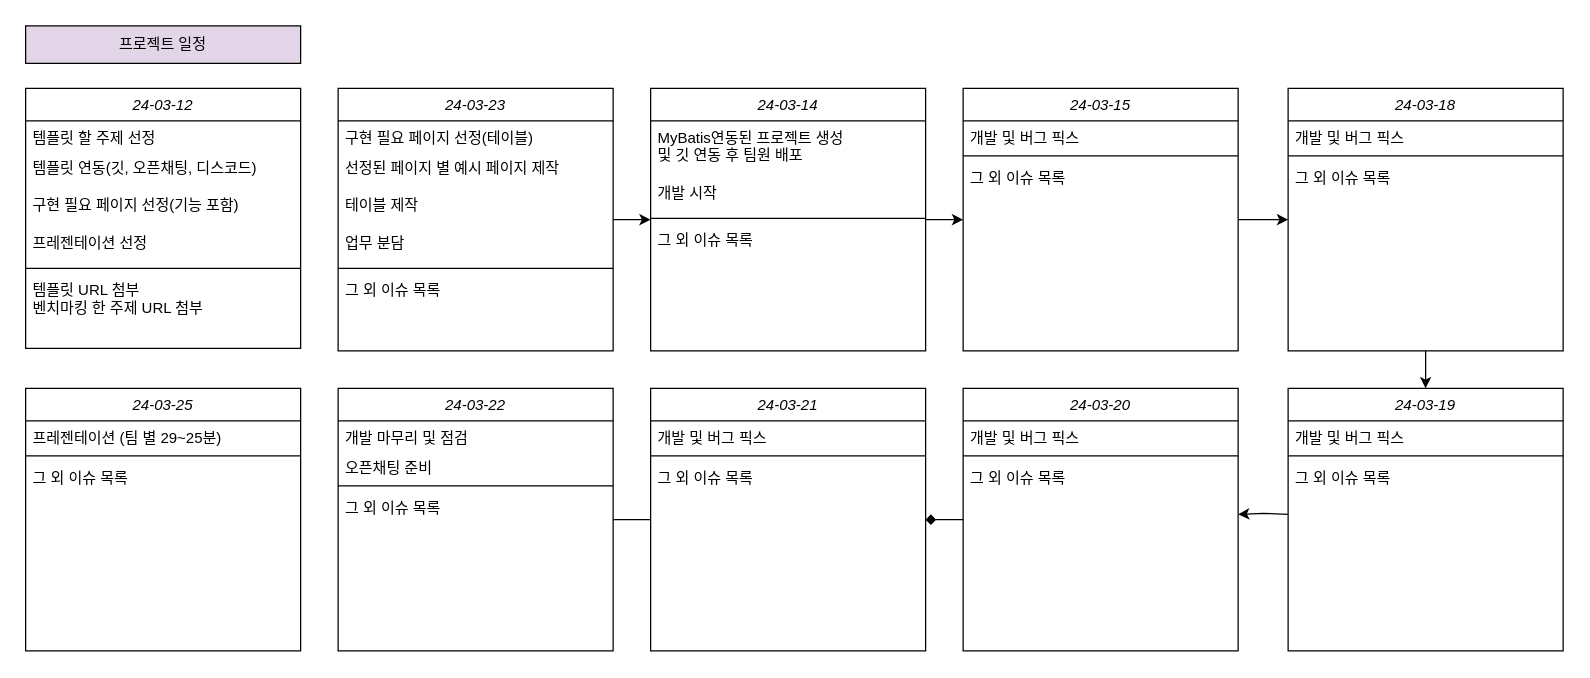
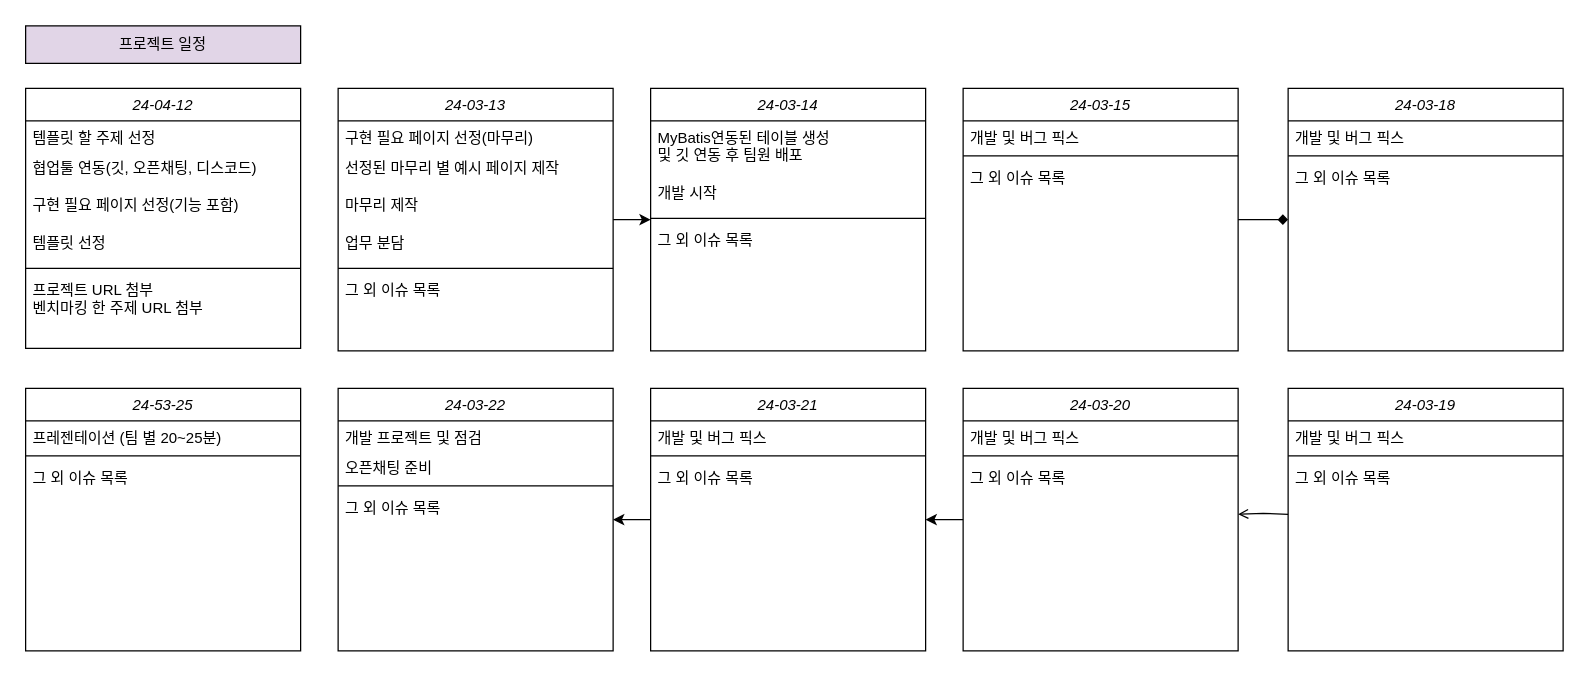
(163, 105) -> (163, 105)
(475, 105) -> (475, 105)
(450, 138) -> (450, 138)
(757, 138) -> (749, 138)
(157, 168) -> (157, 168)
(461, 168) -> (461, 168)
(385, 205) -> (385, 205)
(941, 219) -> none
(1278, 219) -> (1277, 219)
(95, 243) -> (72, 243)
(87, 290) -> (95, 290)
(1426, 366) -> none
(163, 405) -> (163, 405)
(136, 438) -> (136, 438)
(412, 438) -> (419, 438)
(1248, 514) -> (1246, 514)
(620, 519) -> (623, 519)
(936, 519) -> (935, 519)
